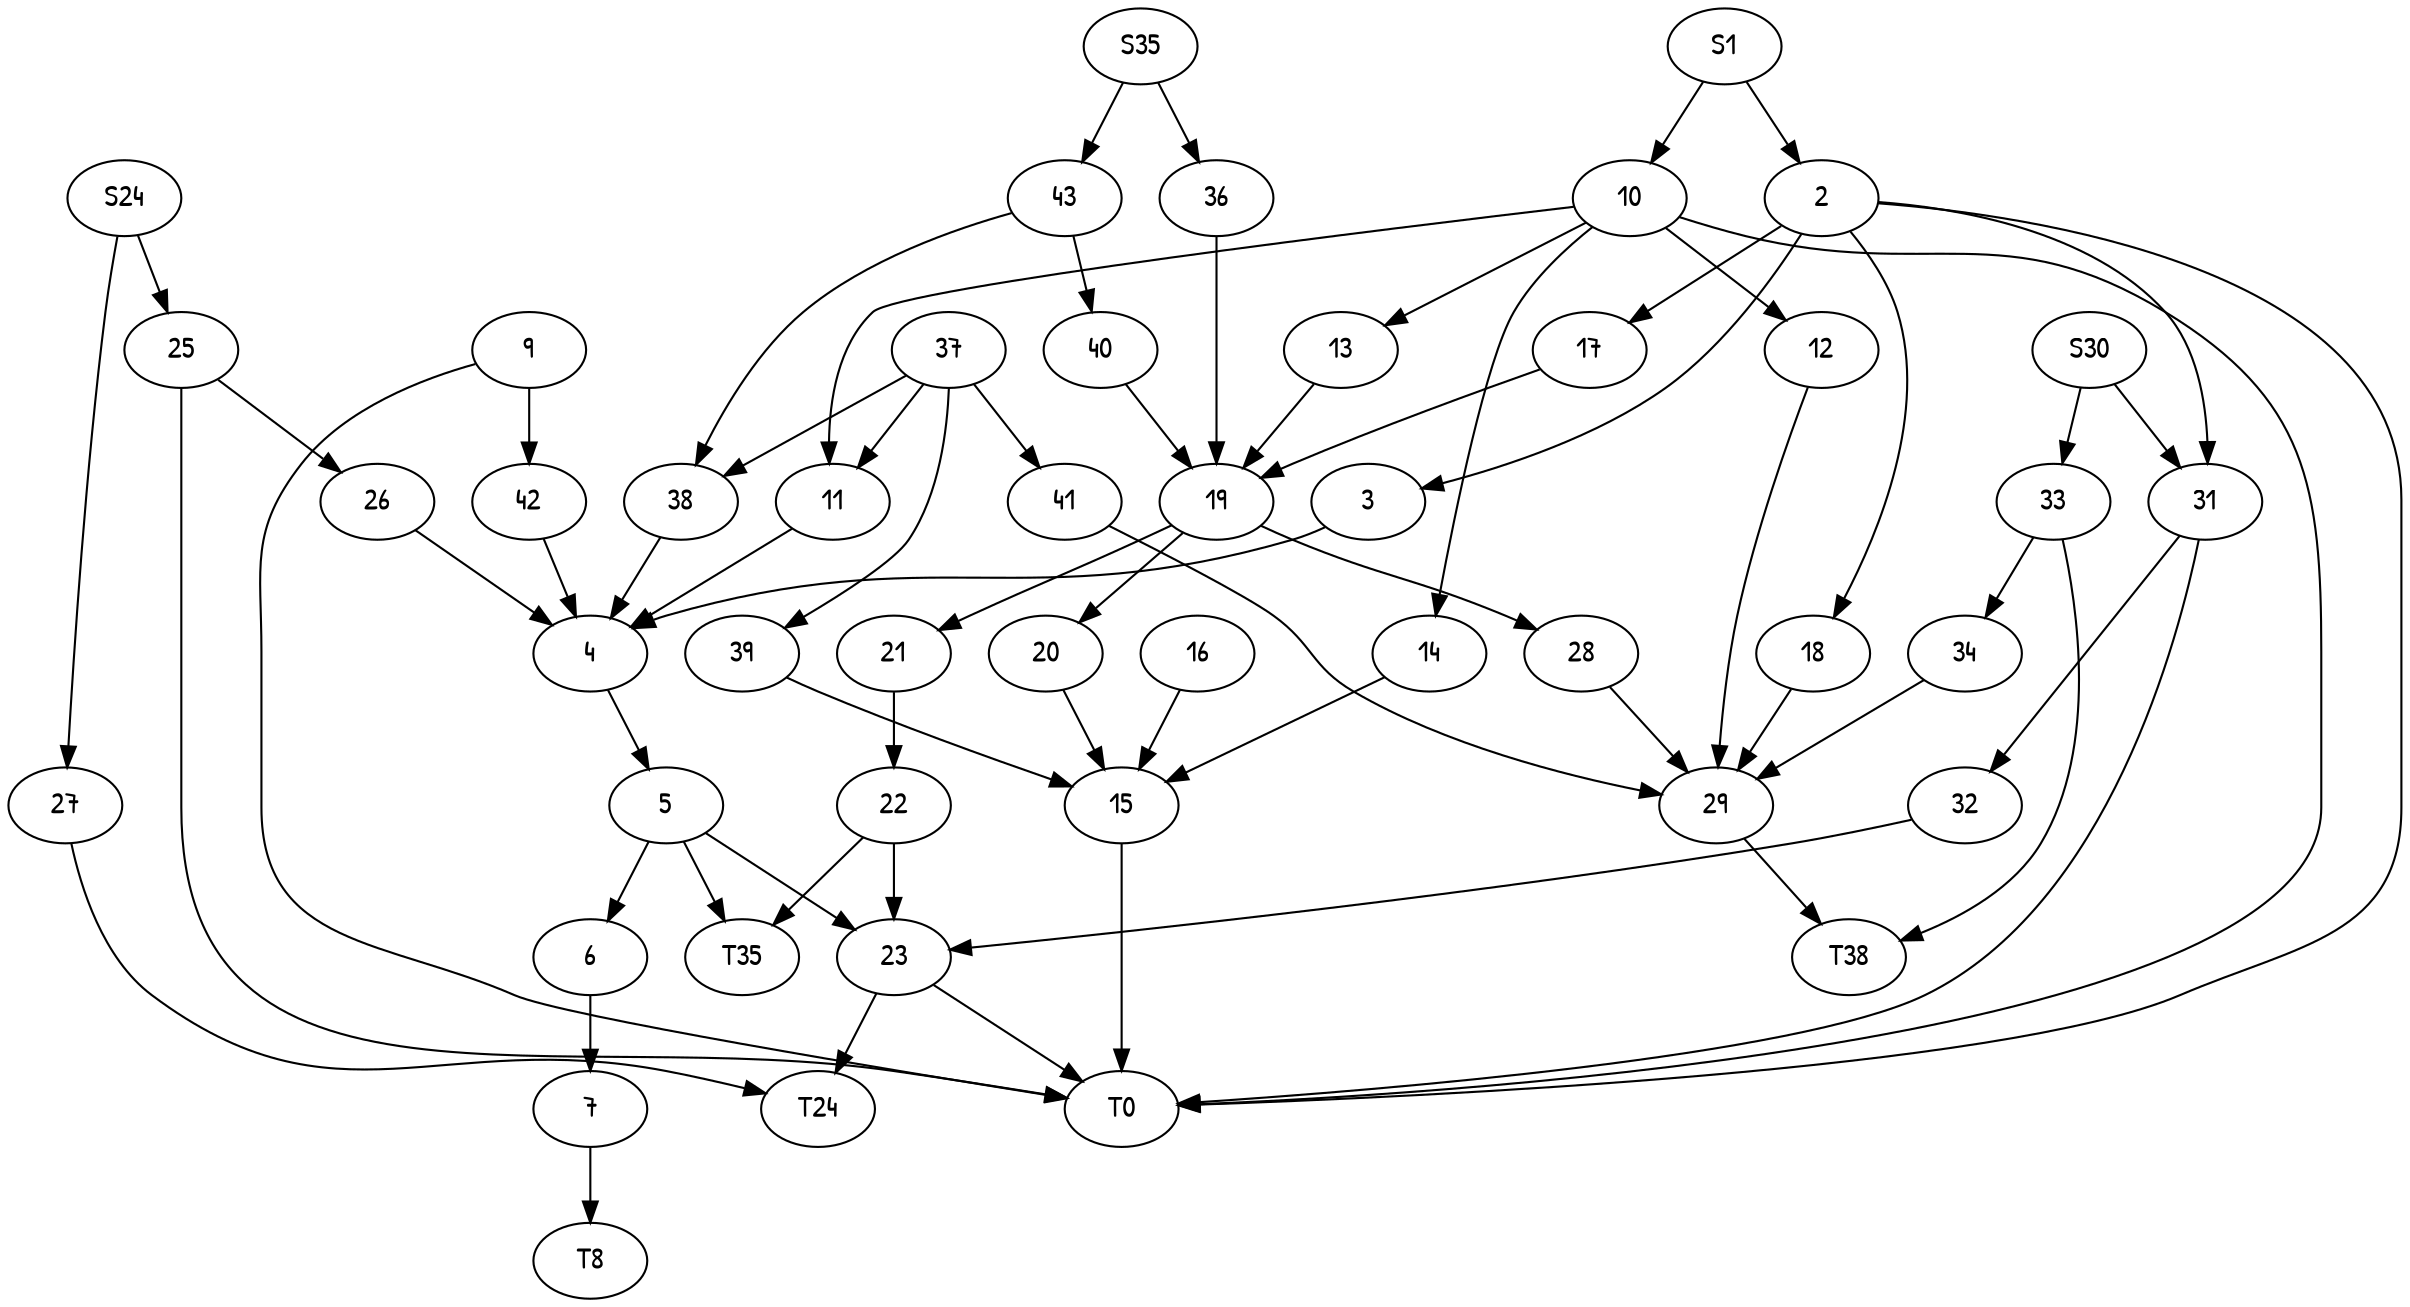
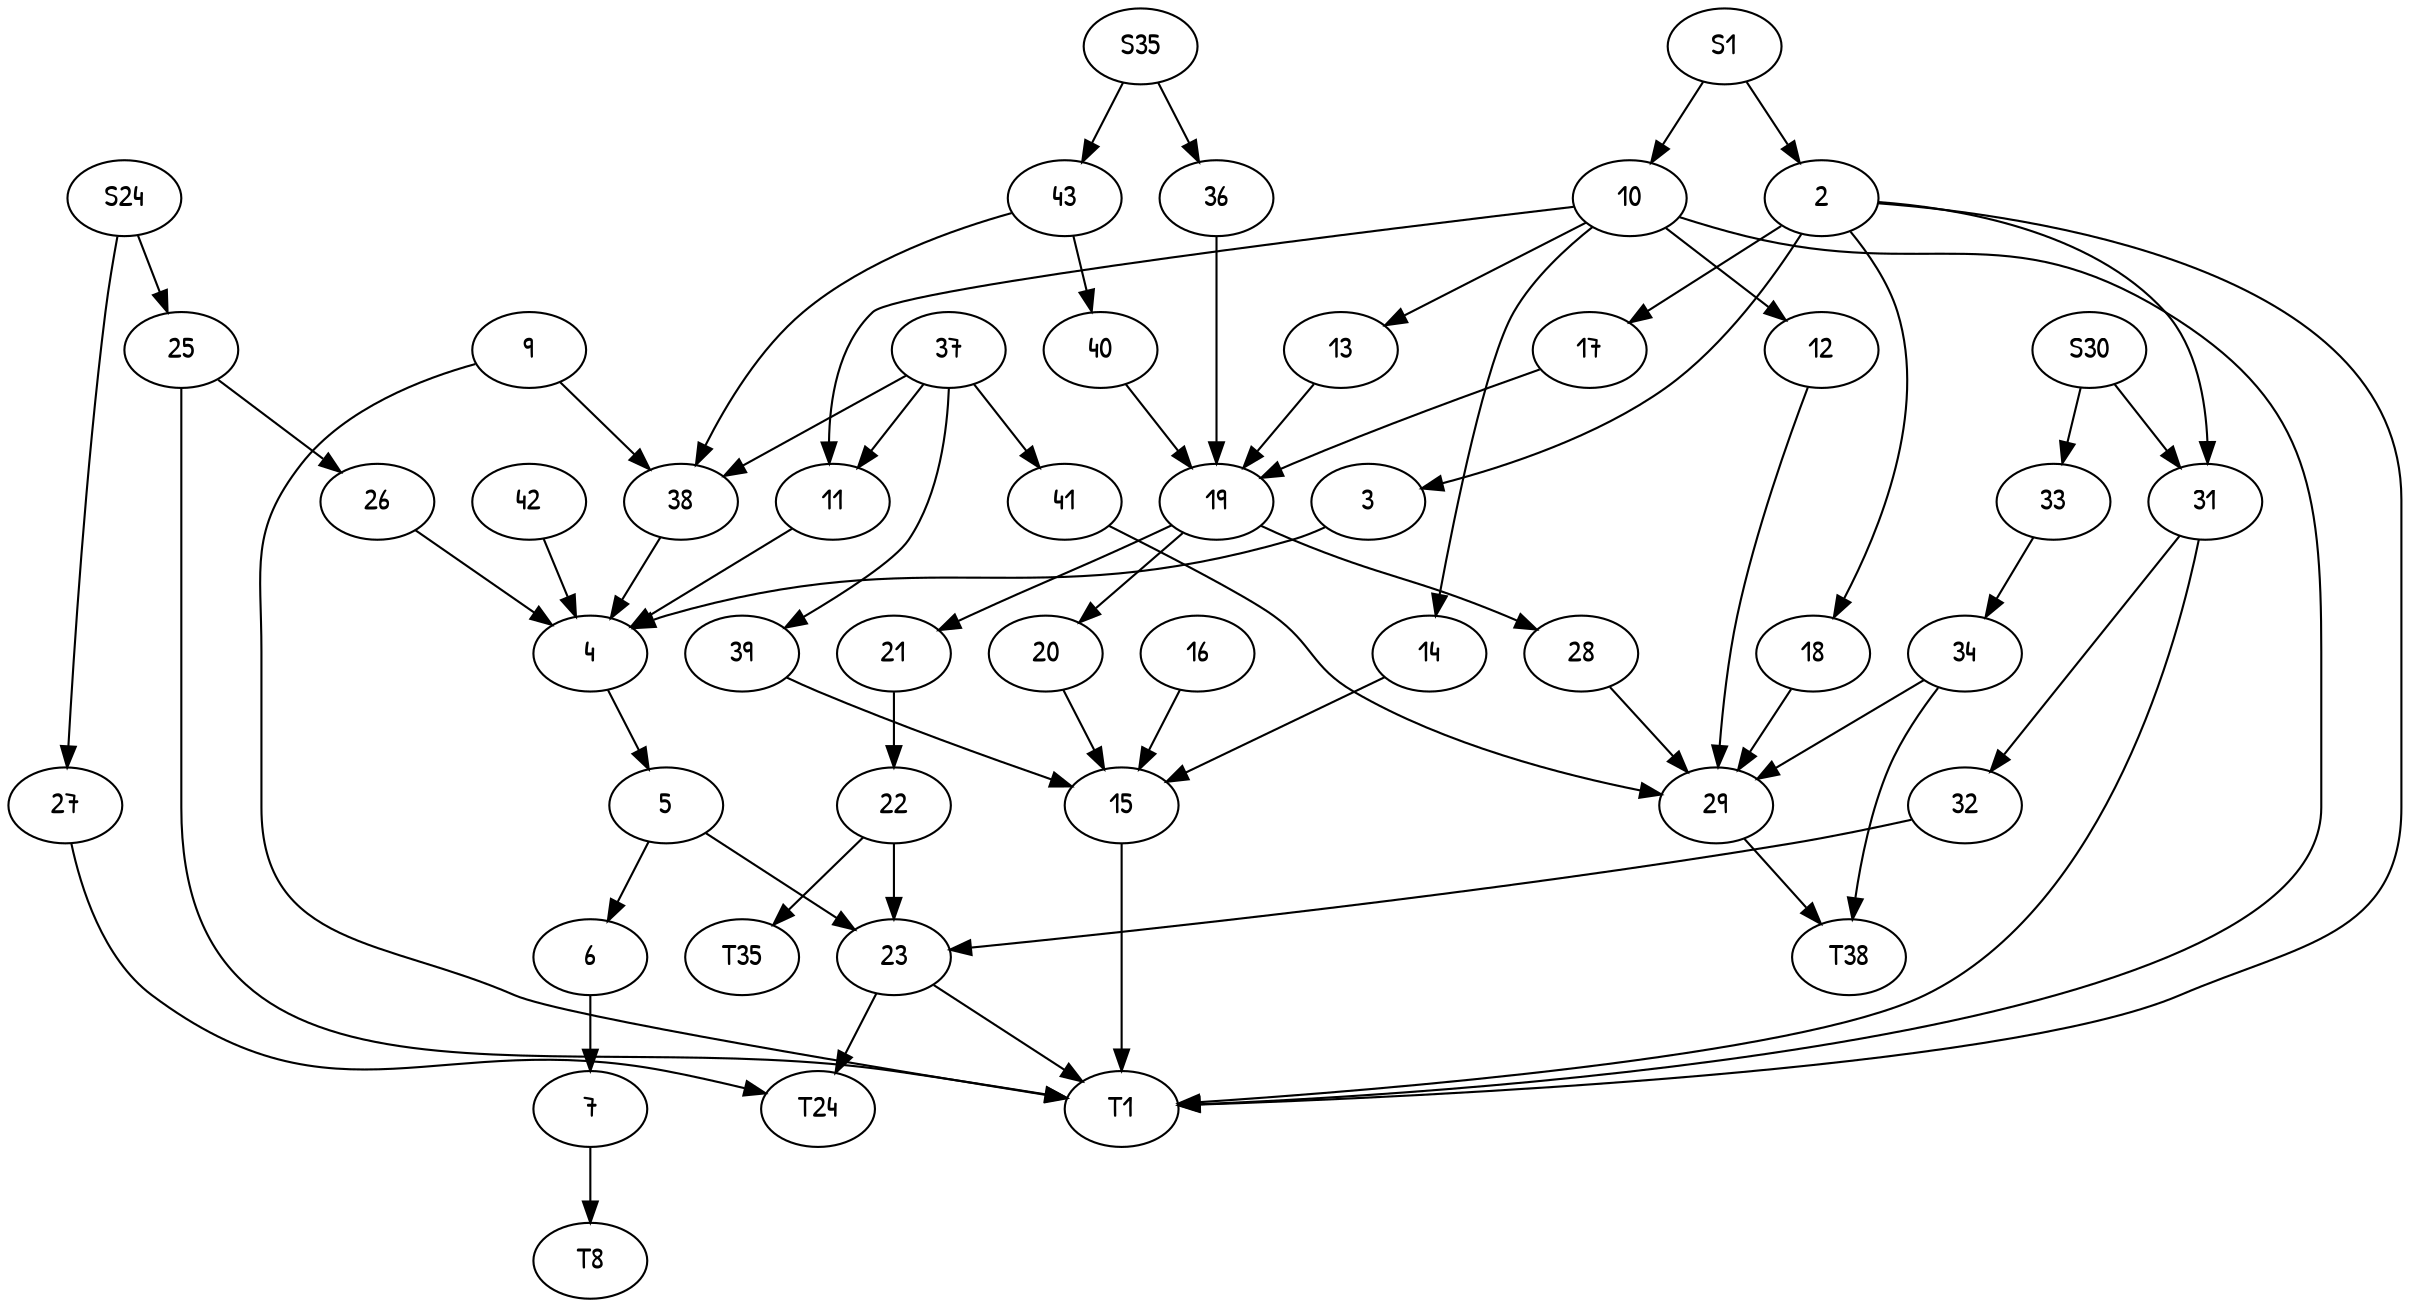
(529, 416) -> (597, 418)
(2069, 770) -> (1882, 787)
(699, 872) -> none
(1122, 1109) -> (1122, 1109)
